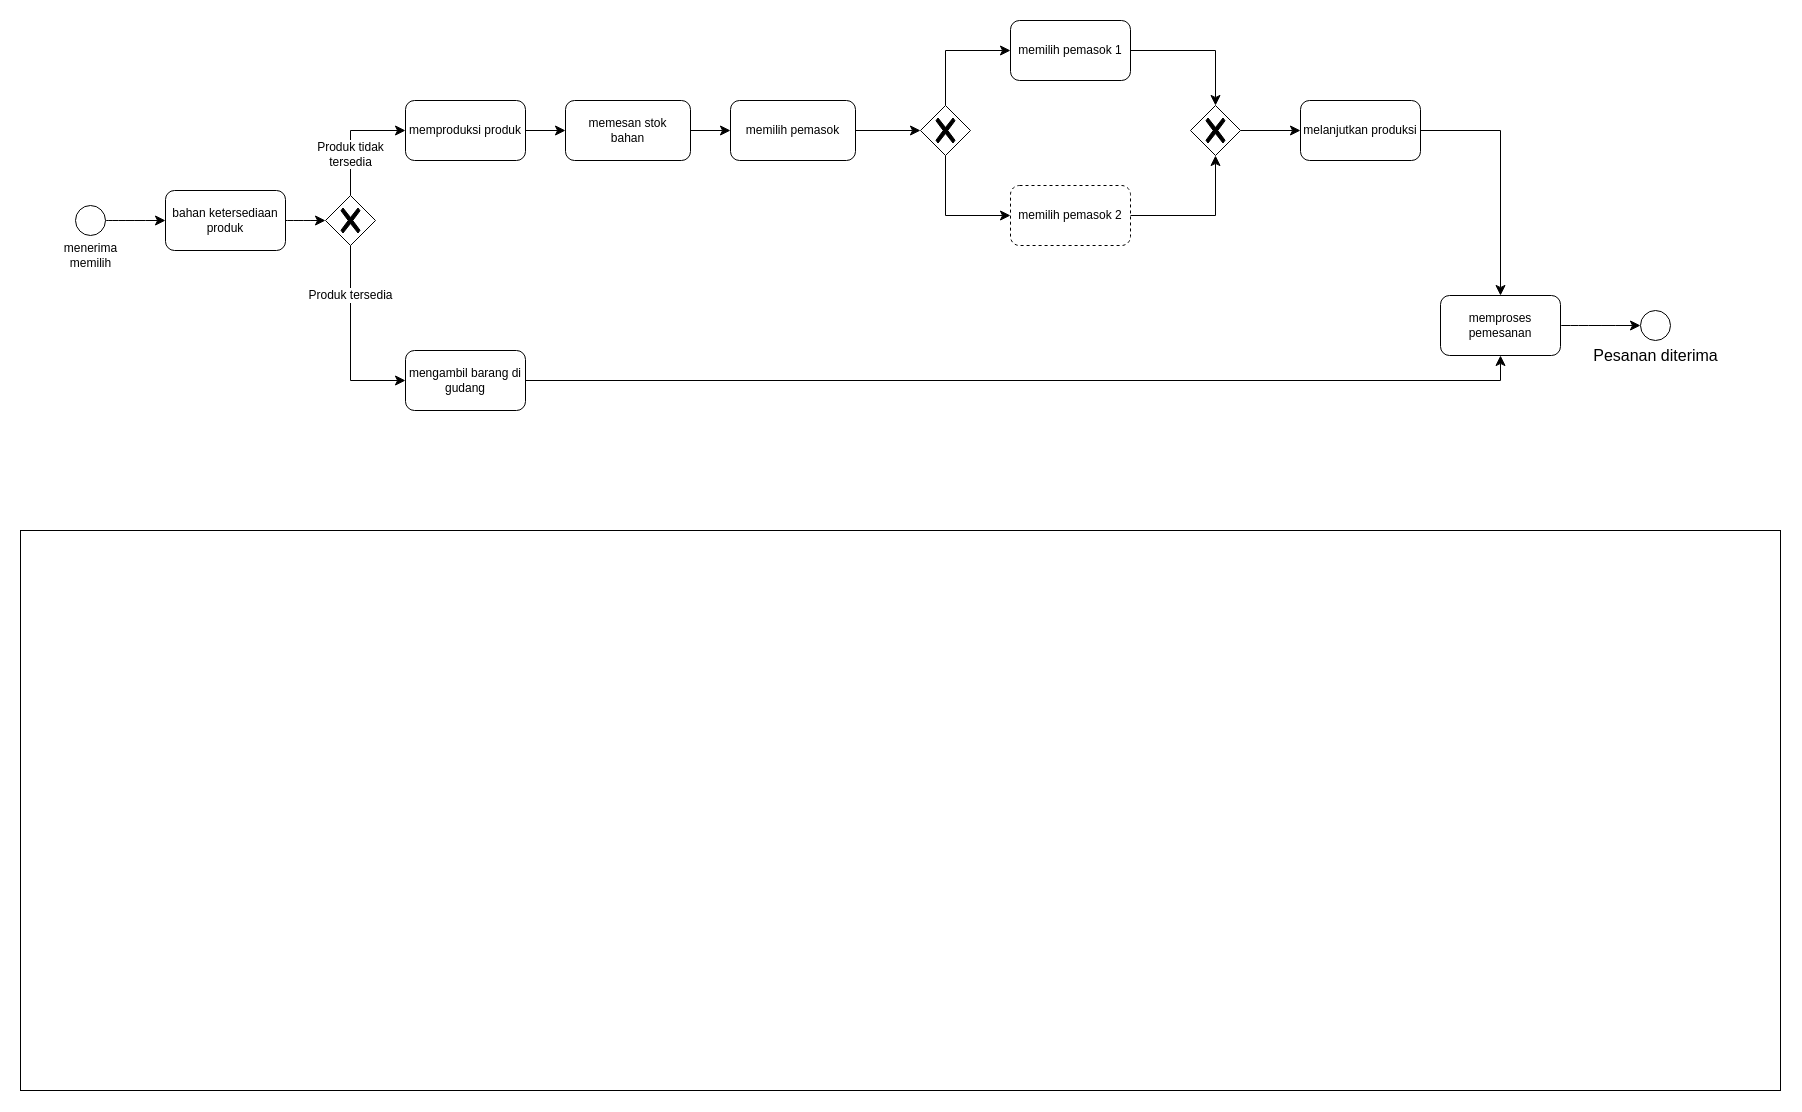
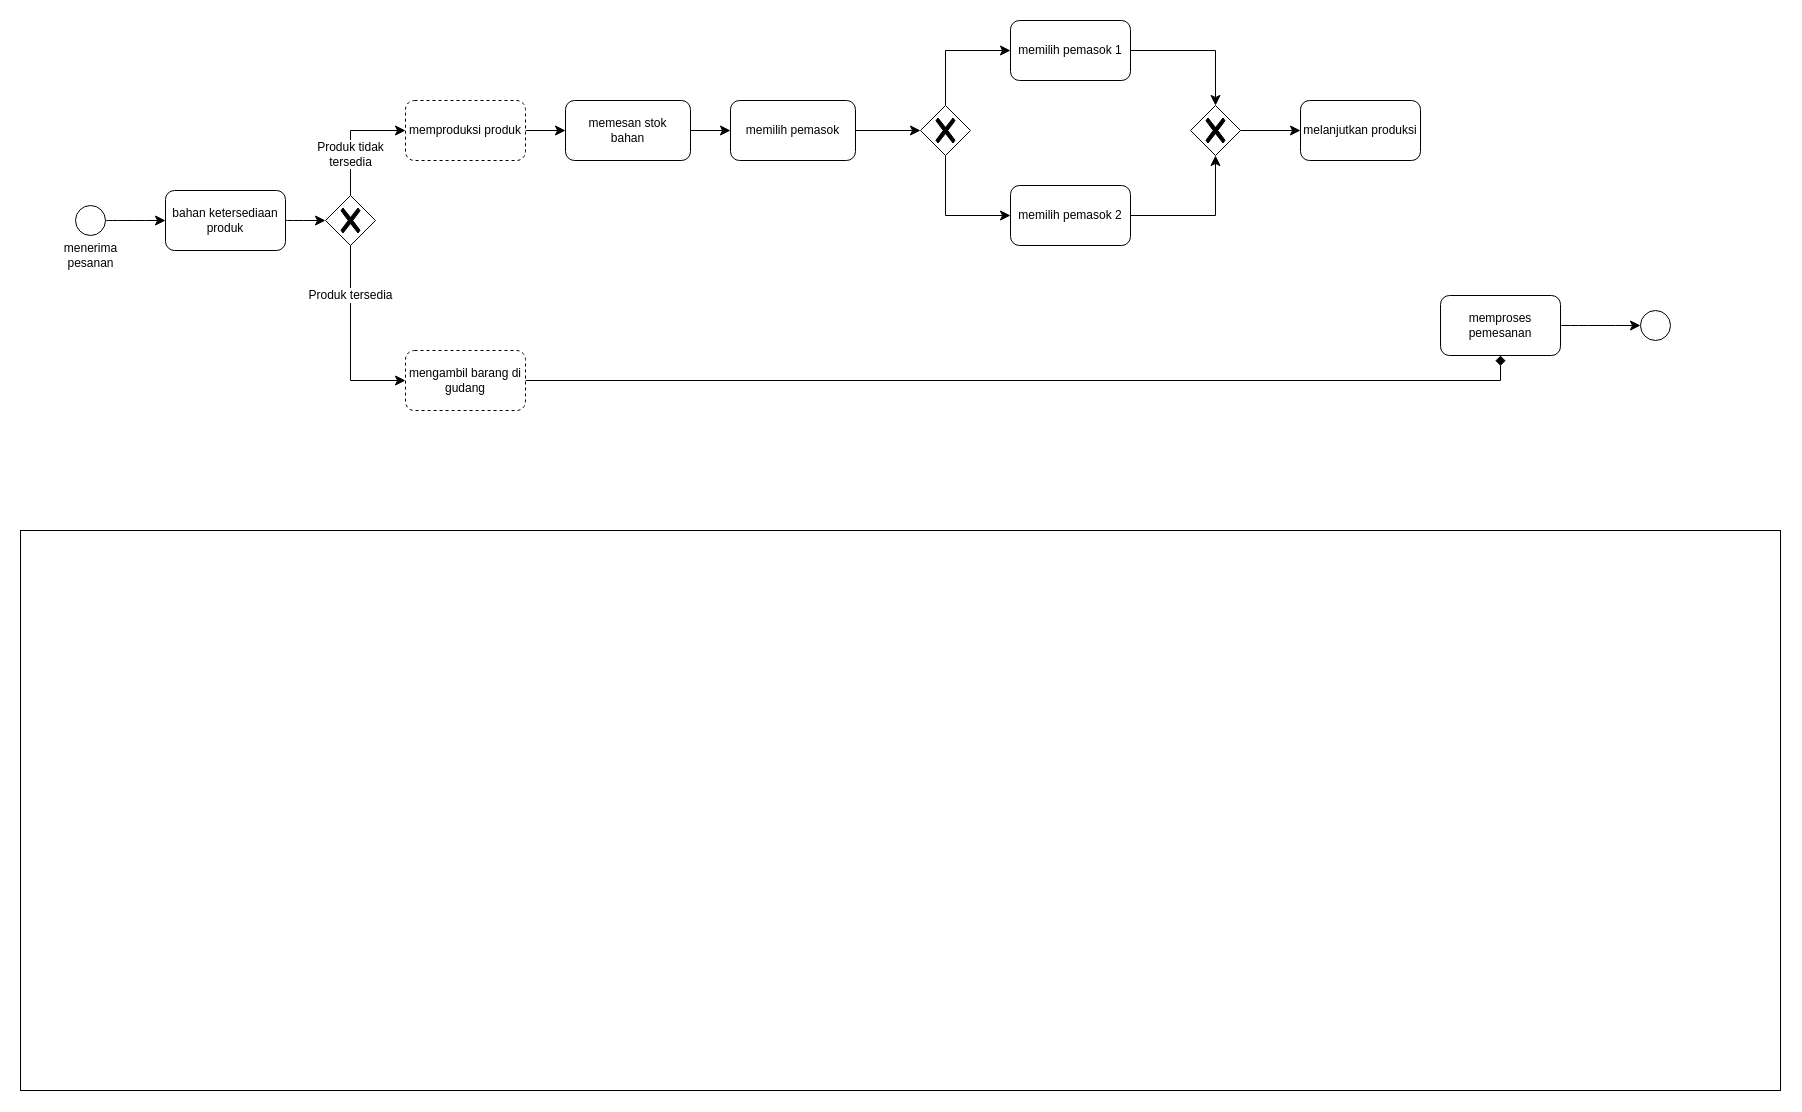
(466, 131) -> (466, 131)
(1501, 169) -> none
(1071, 216) -> (1071, 216)
(91, 256) -> (91, 256)
(1656, 356) -> none
(1501, 365) -> (1501, 366)
(466, 381) -> (466, 381)
